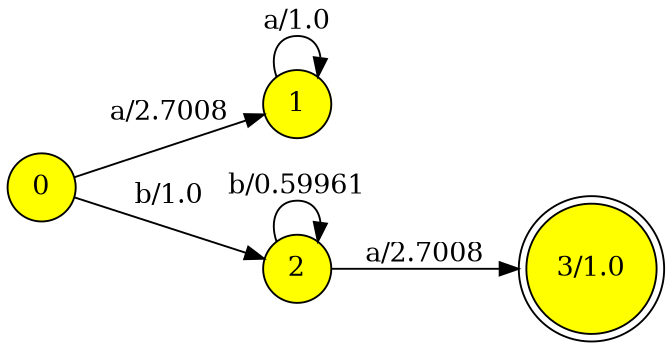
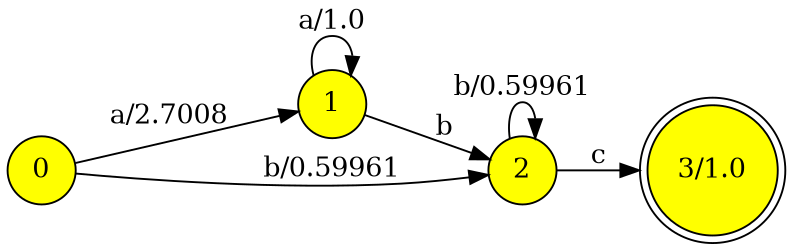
none -> (418, 134)
(169, 196) -> (332, 169)
(425, 255) -> (598, 156)
